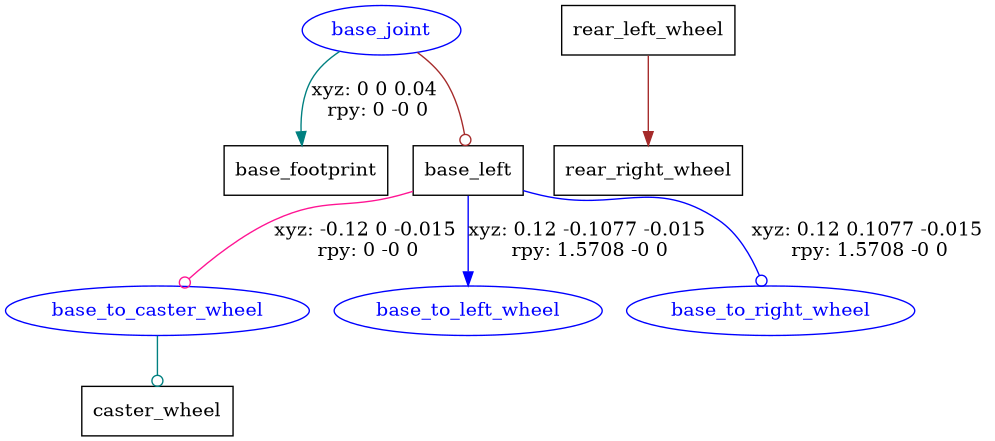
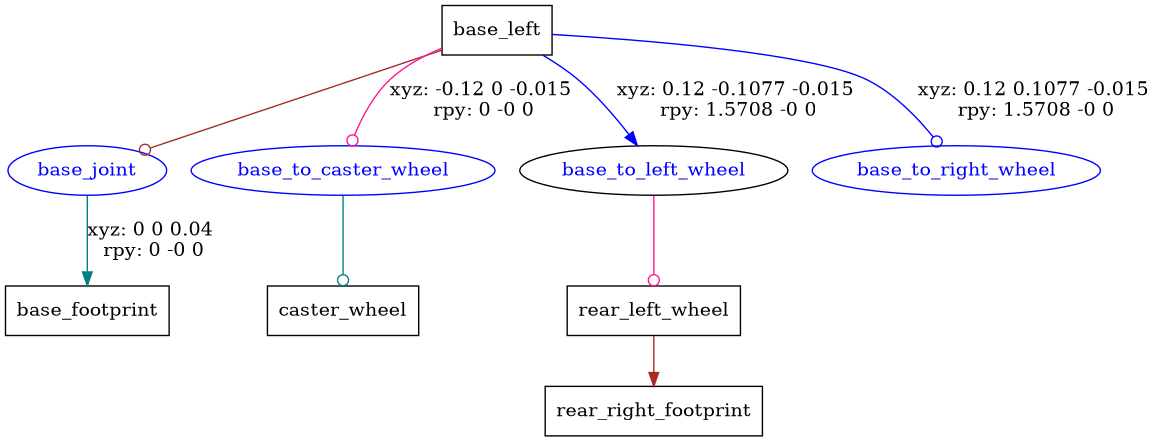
(450, 88) -> (296, 99)
(648, 170) -> (654, 411)
none -> (654, 235)
(468, 311) -> (654, 170)
